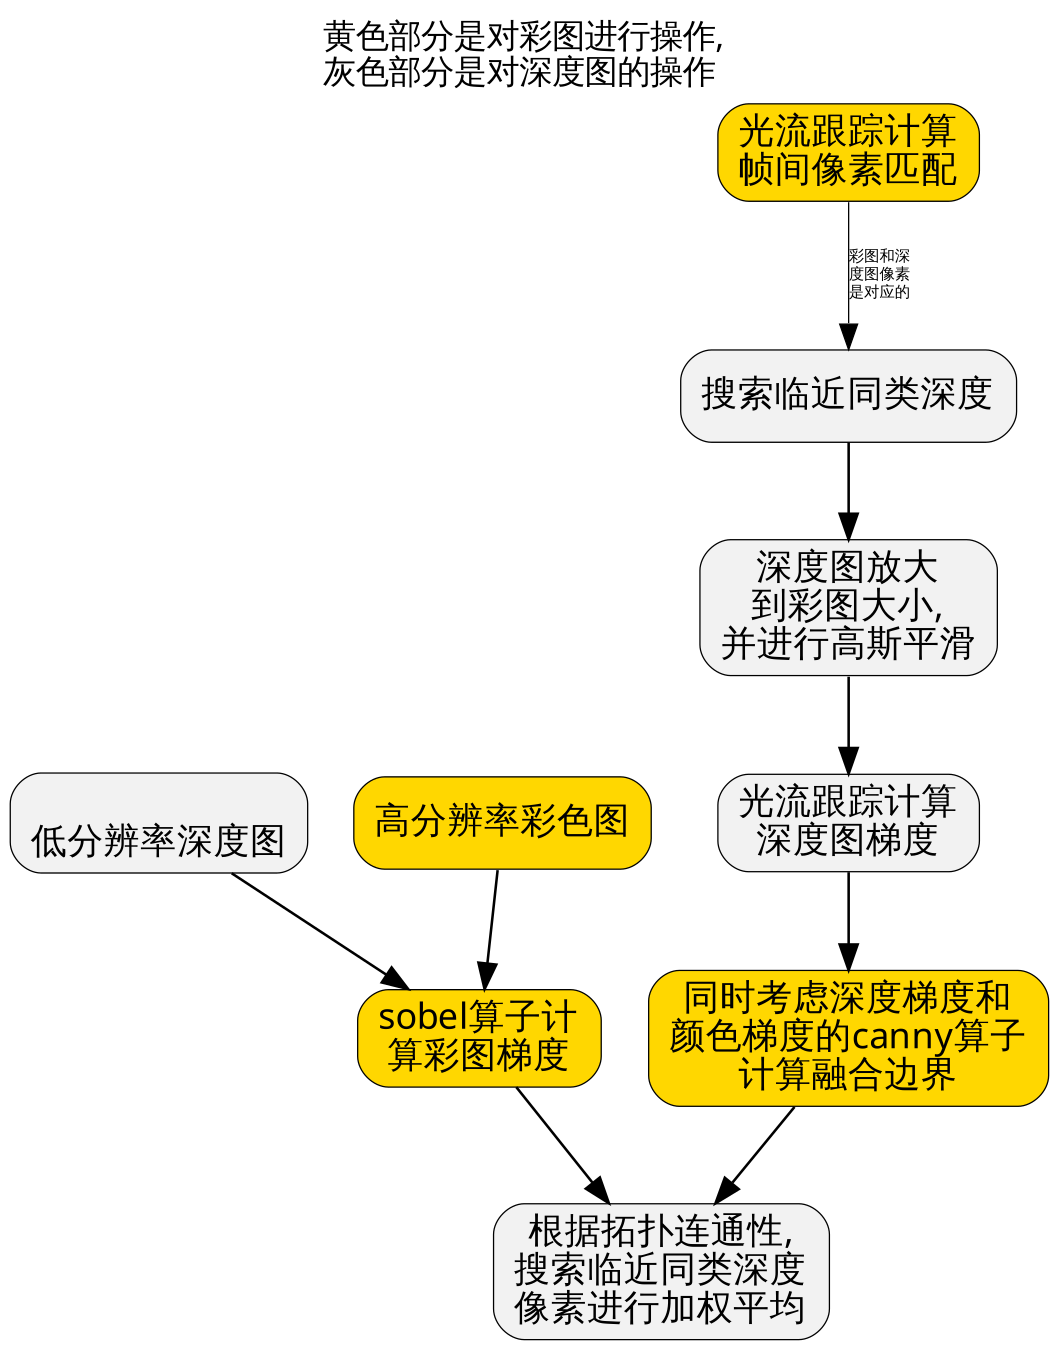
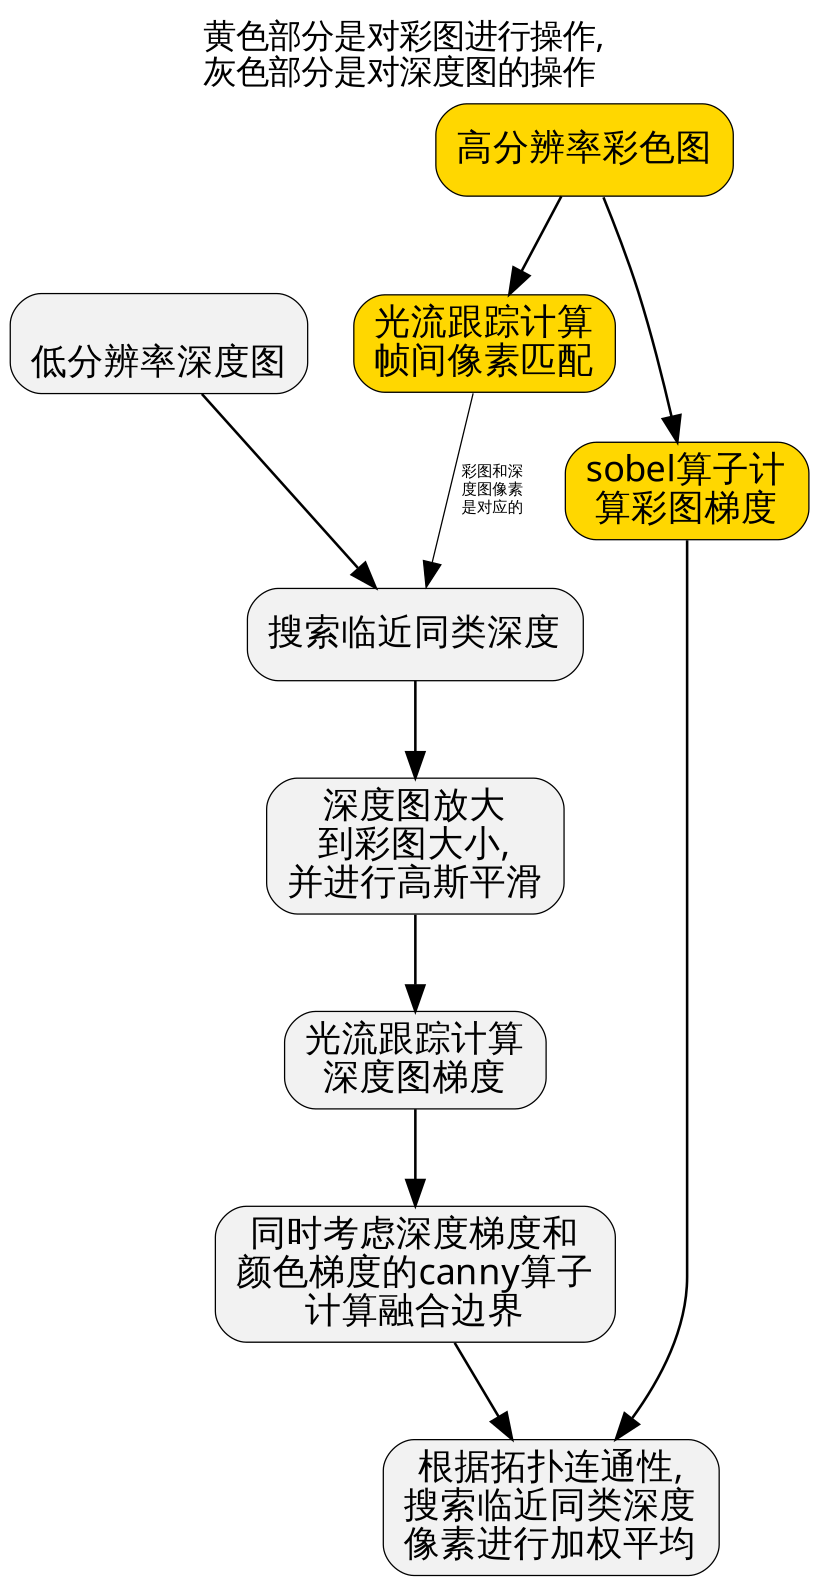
none -> (541, 234)
(309, 924) -> (280, 481)
(849, 1038) -> (415, 1274)
